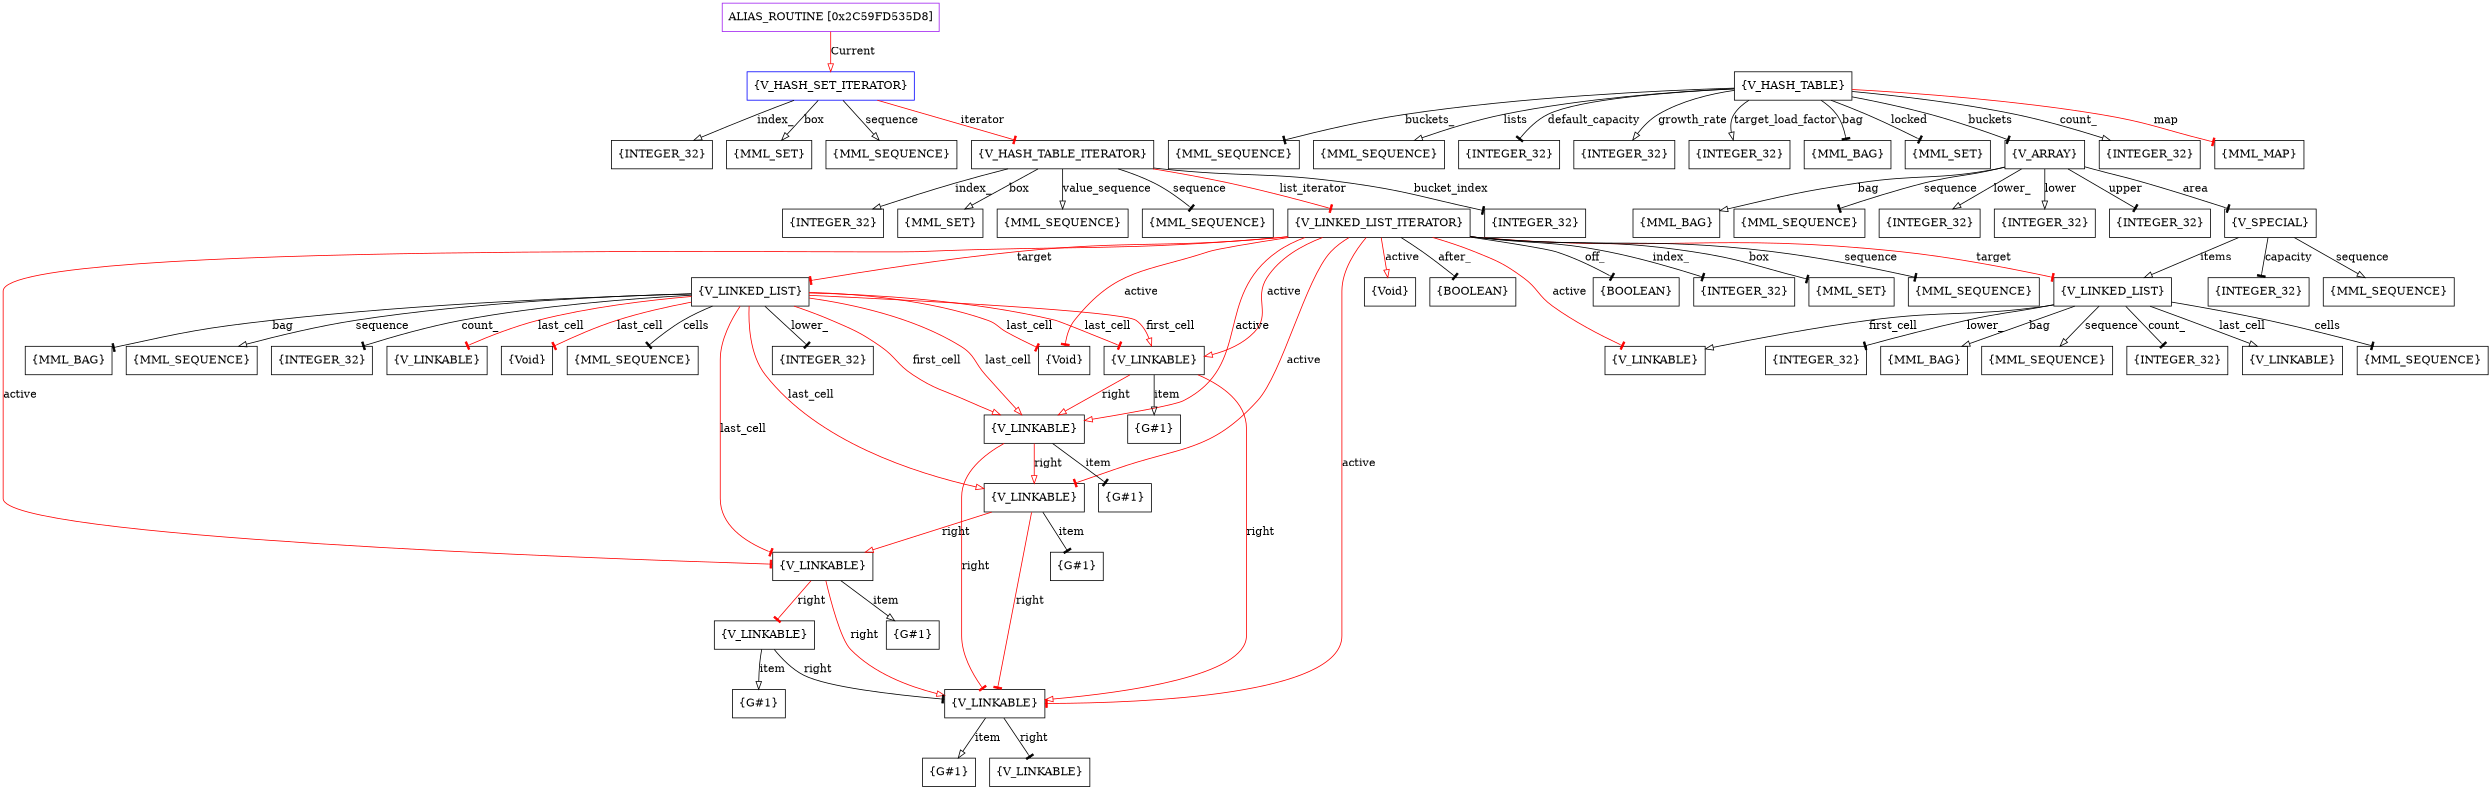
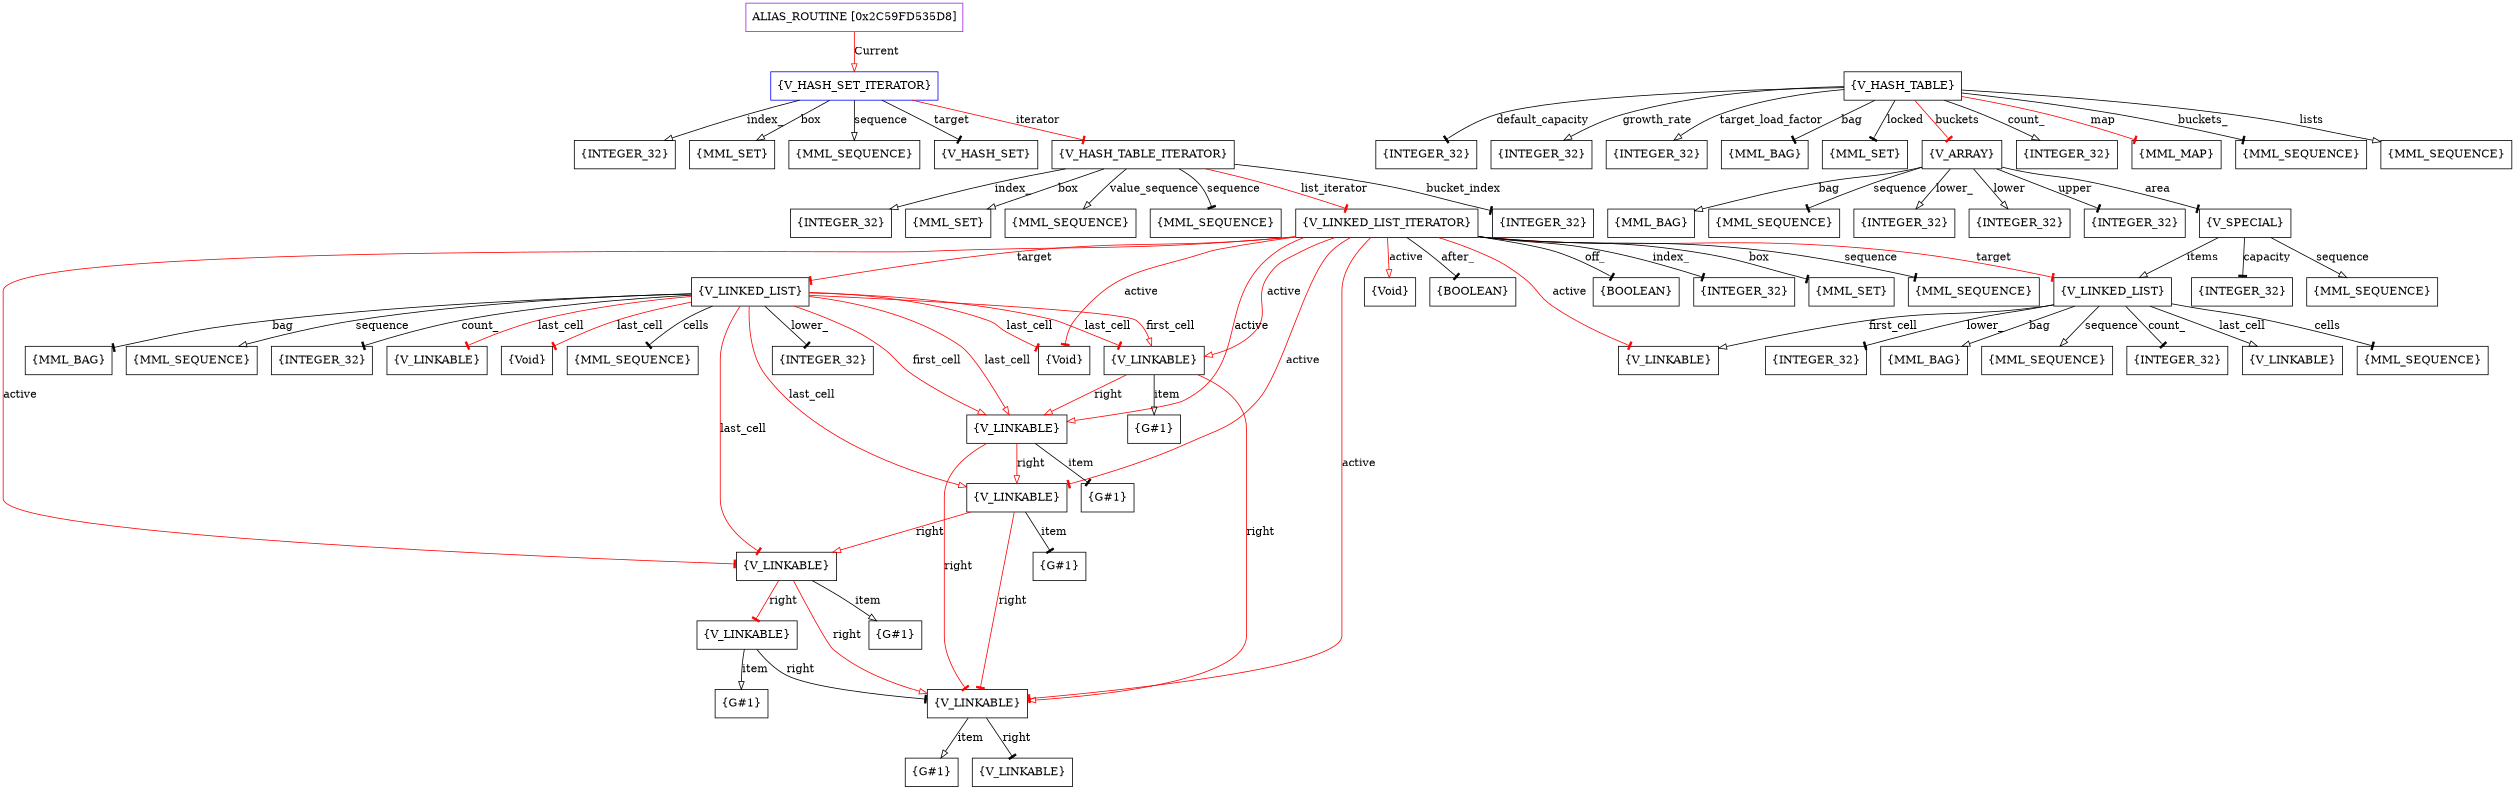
(1930, 114) -> (1931, 119)
none -> (986, 155)
